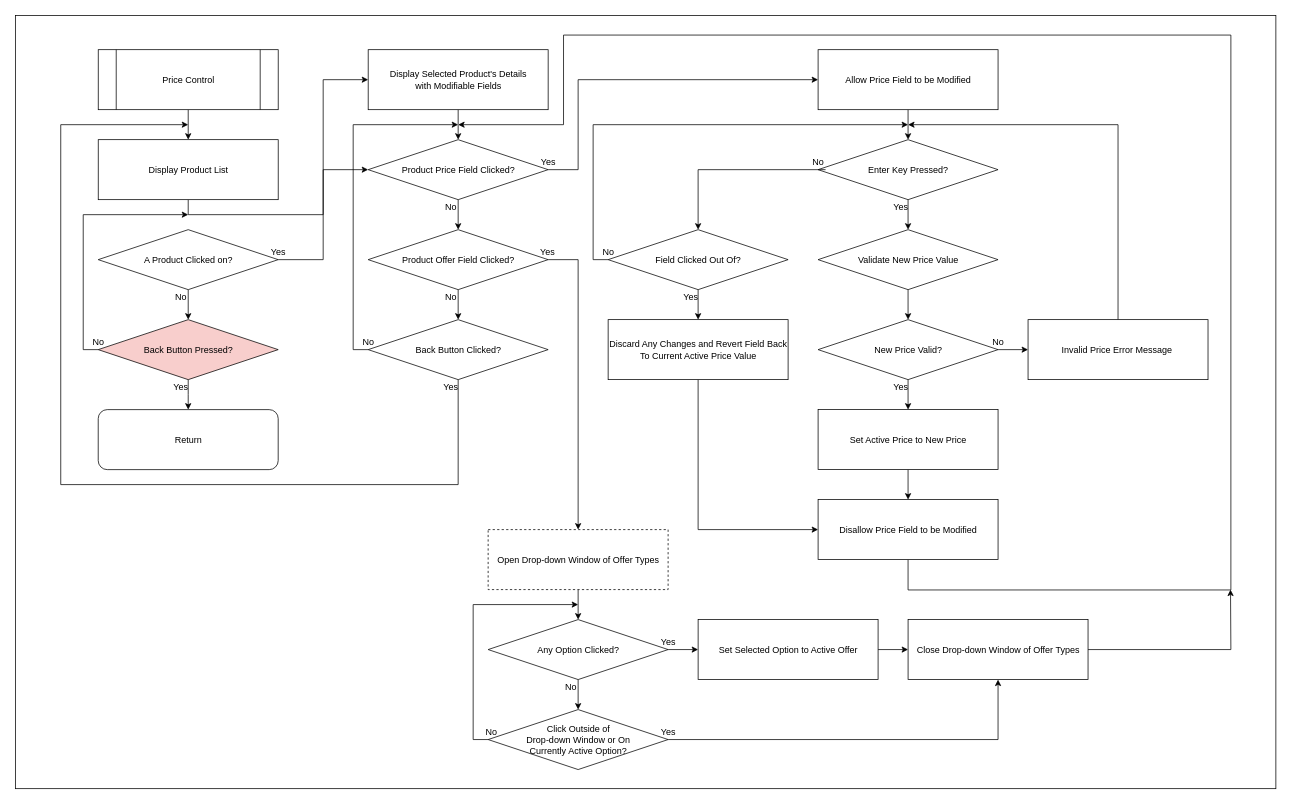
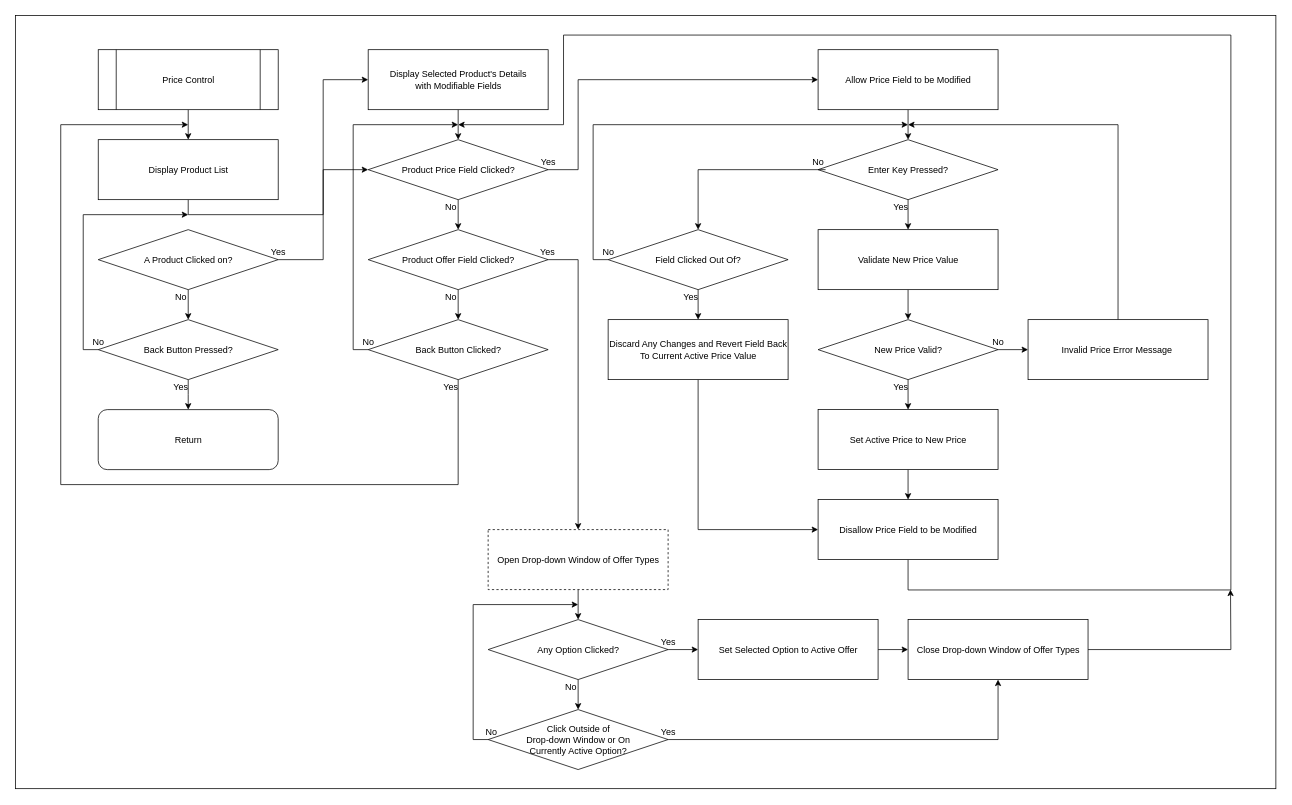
(908, 260) -> (908, 260)
(188, 350) -> (188, 350)
